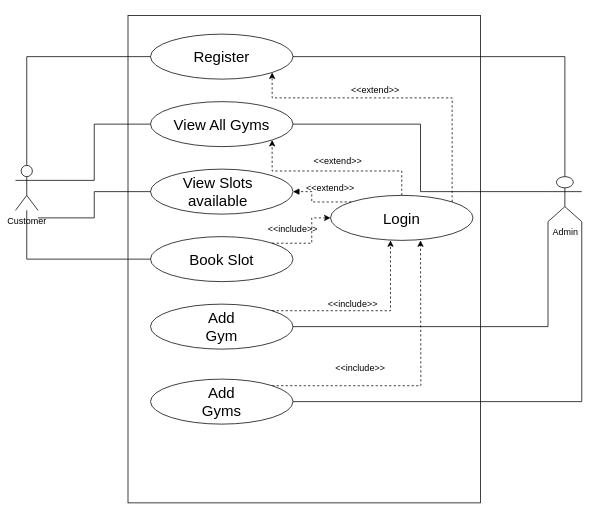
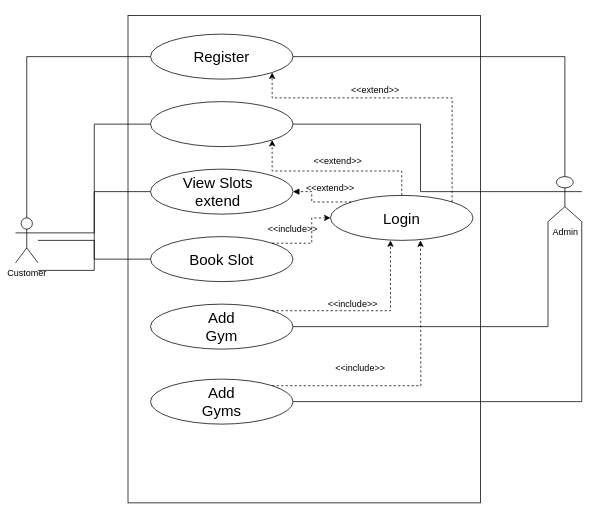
(222, 124) -> none
(27, 188) -> (27, 240)
(218, 192) -> (218, 192)
